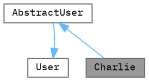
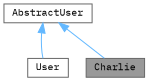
(55, 36) -> (41, 46)
